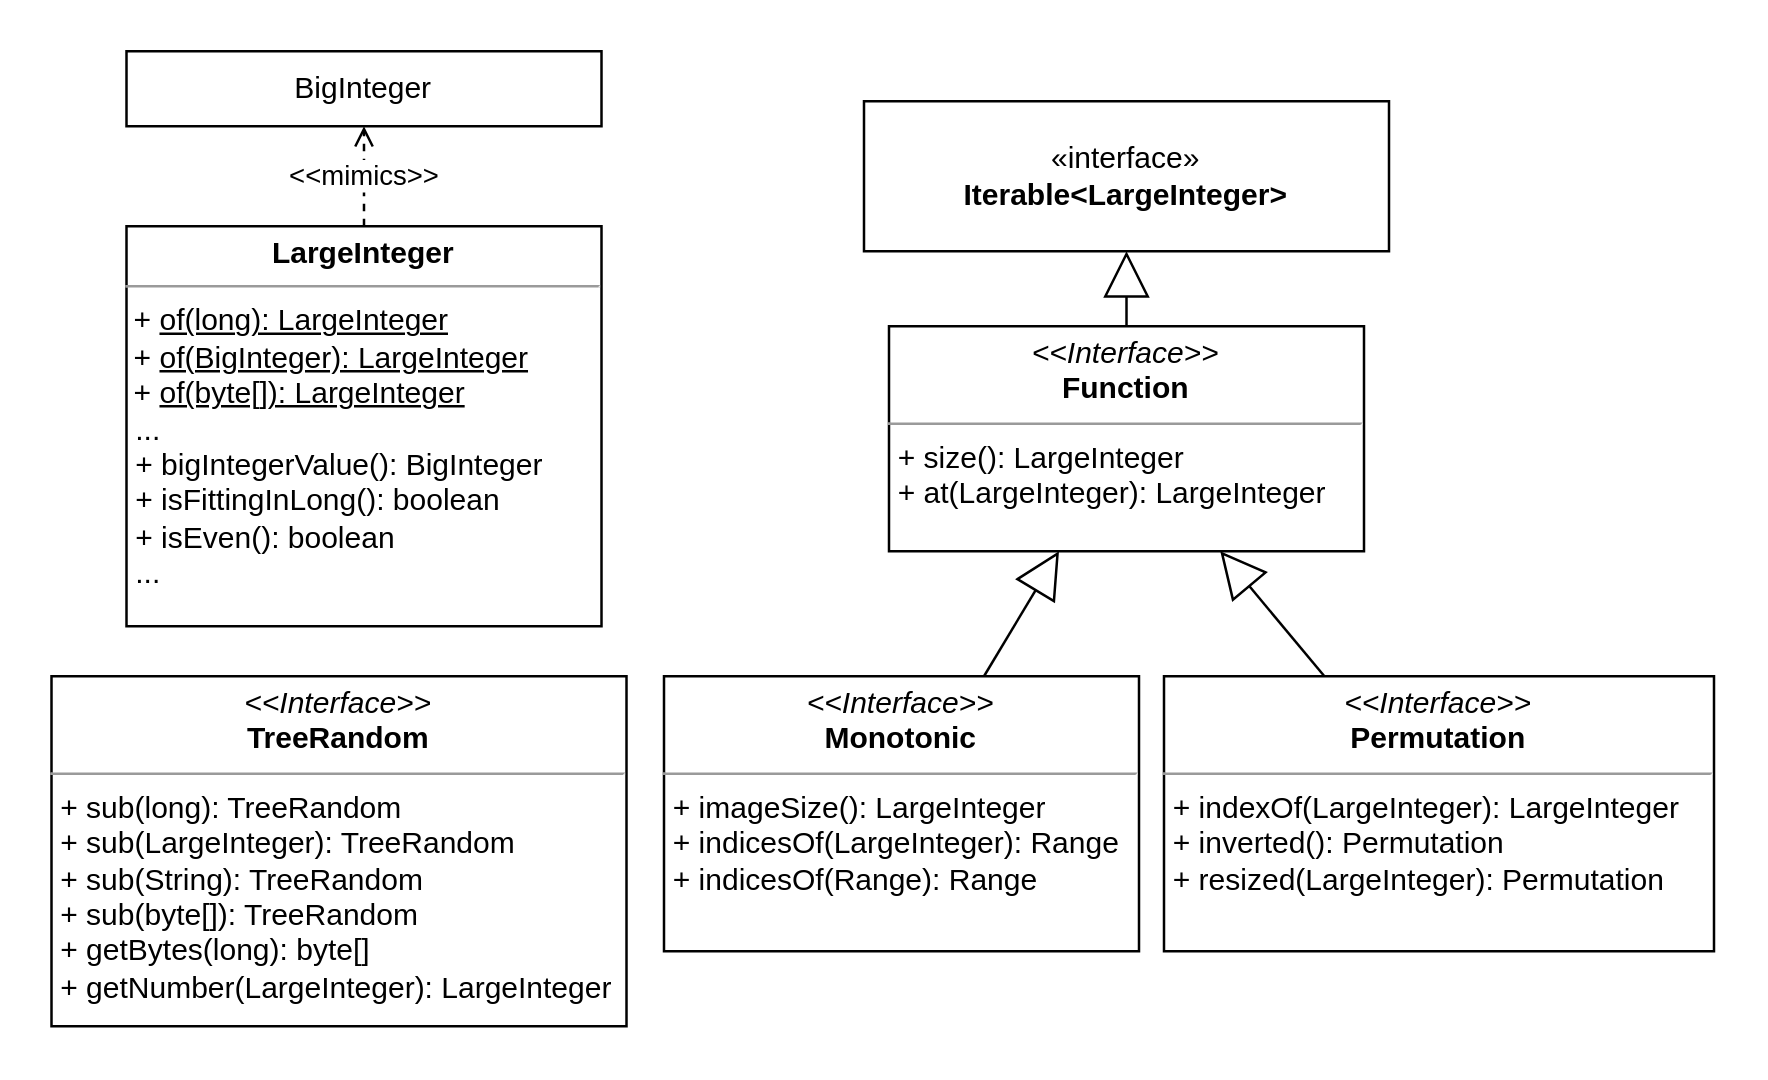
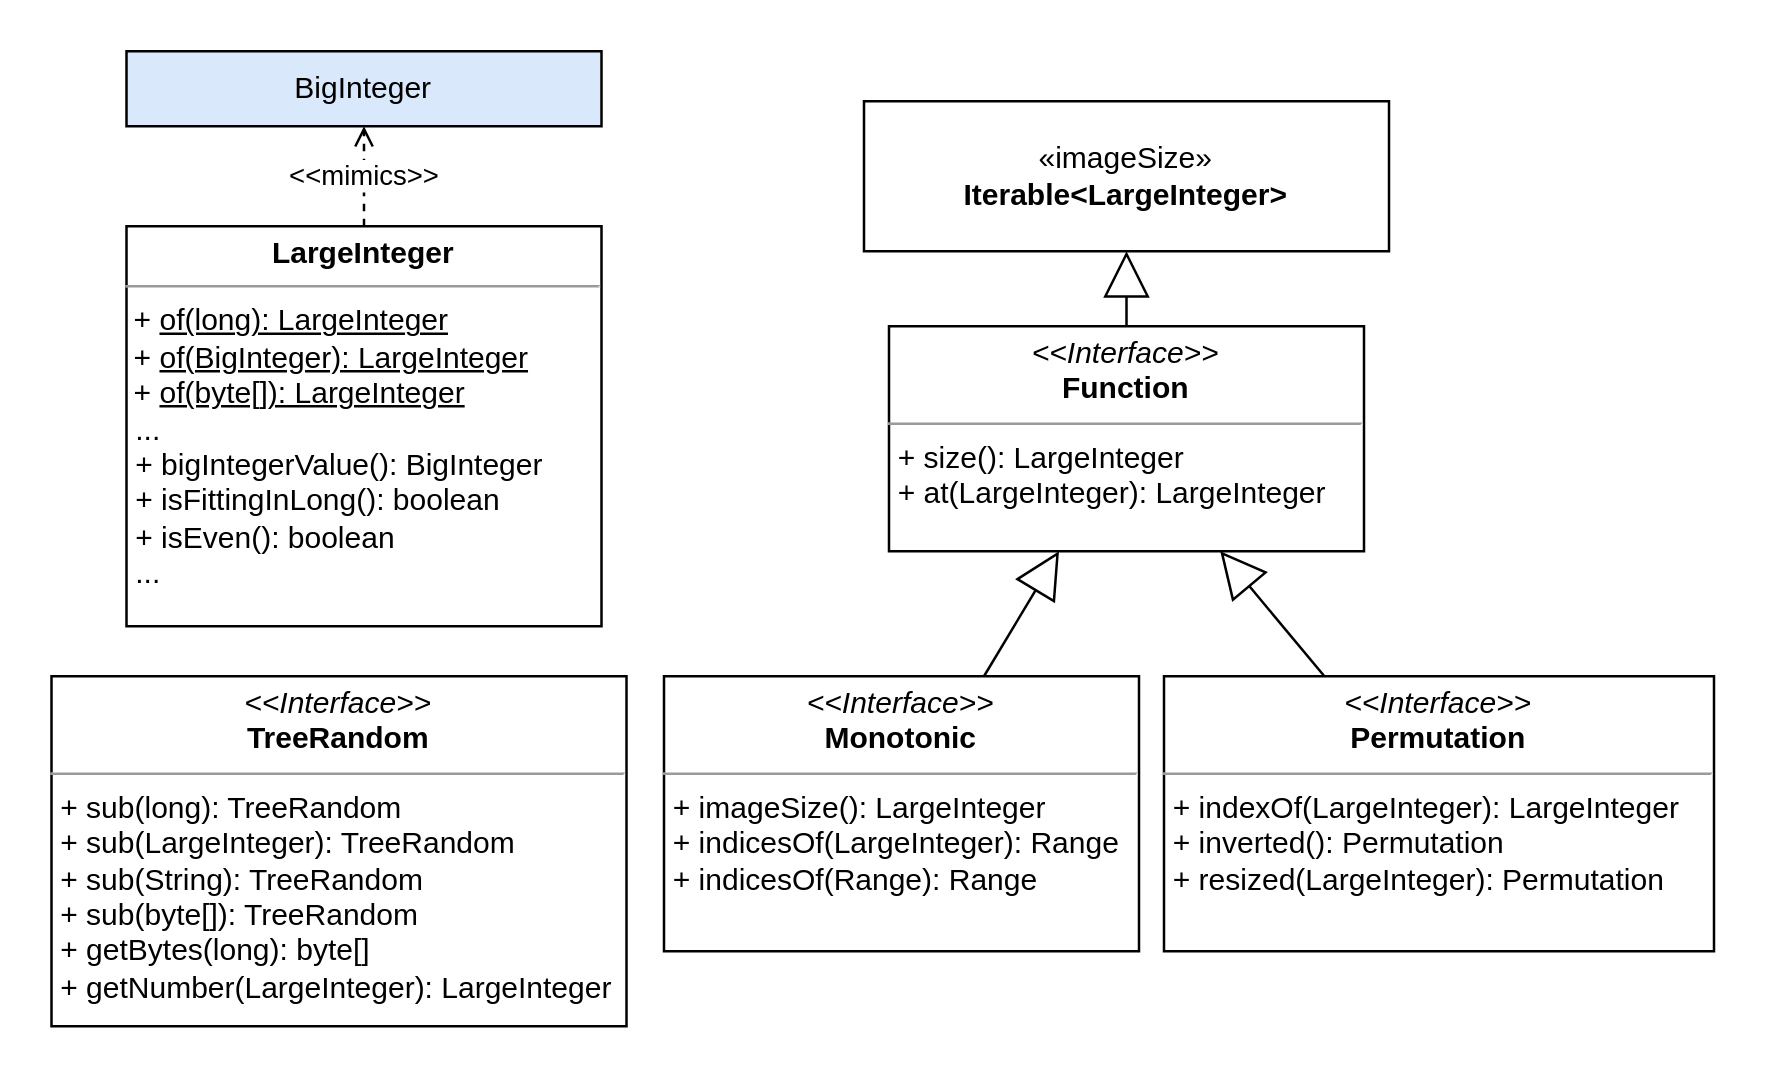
(364, 89) -> (364, 89)
(1126, 176) -> (1126, 176)
